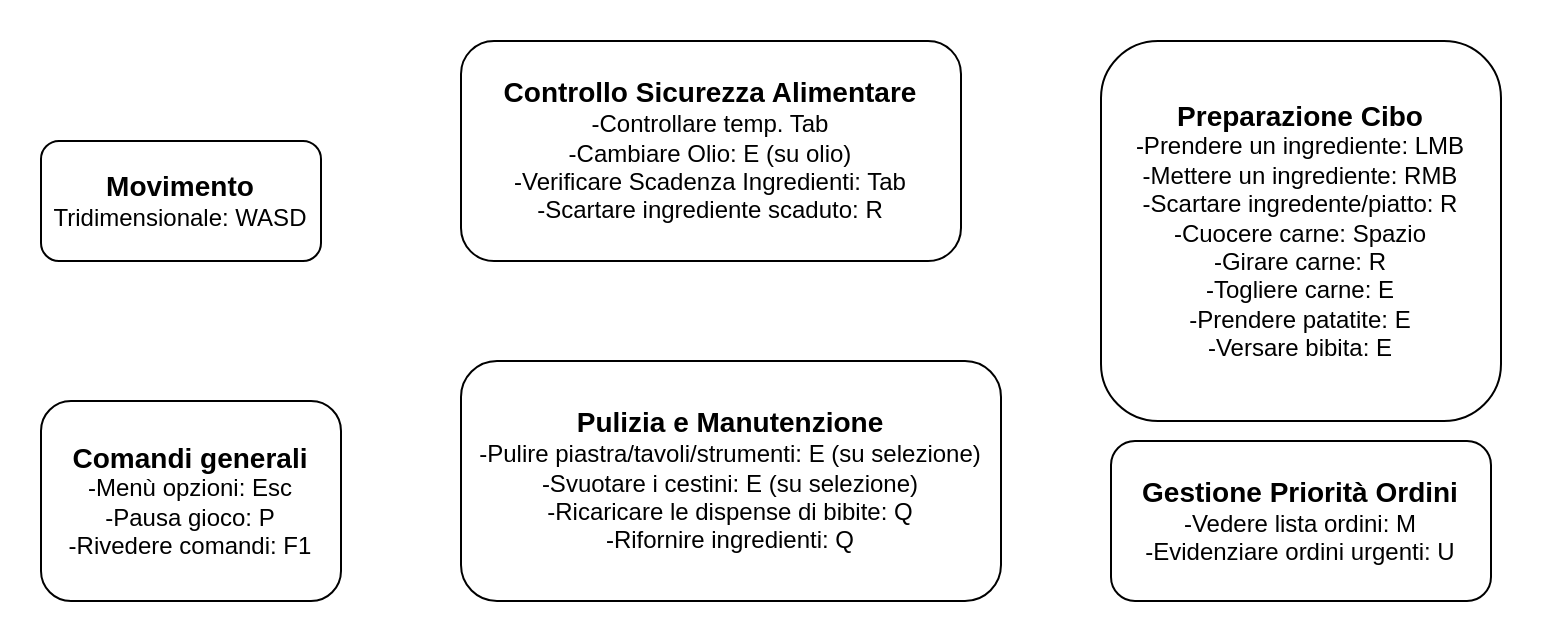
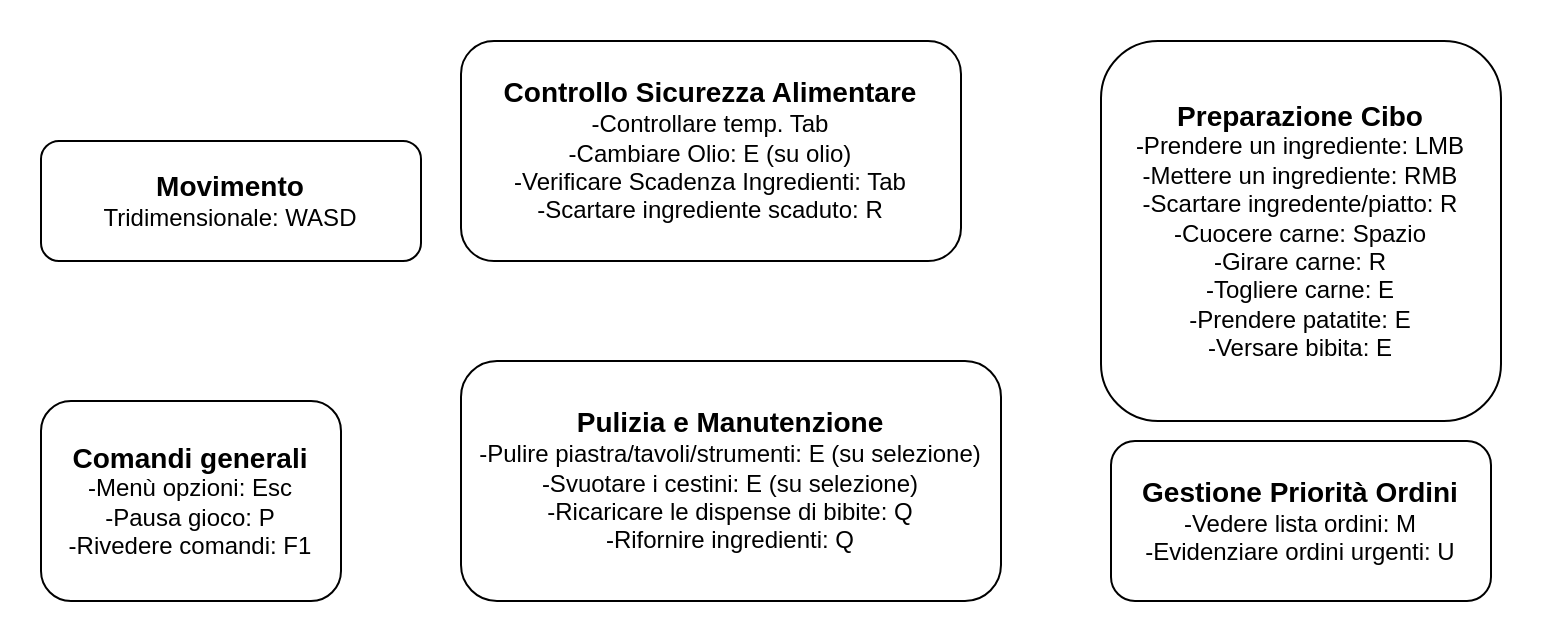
(181, 201) -> (231, 201)
